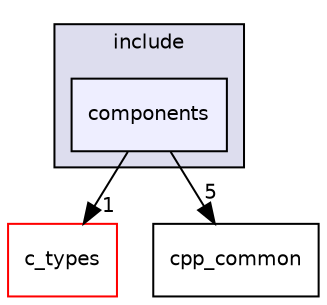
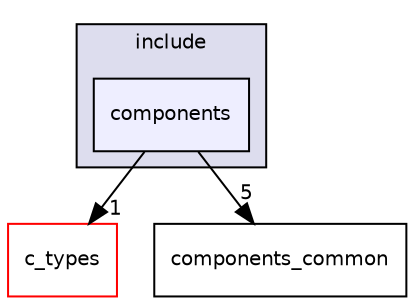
(236, 260) -> (280, 260)
